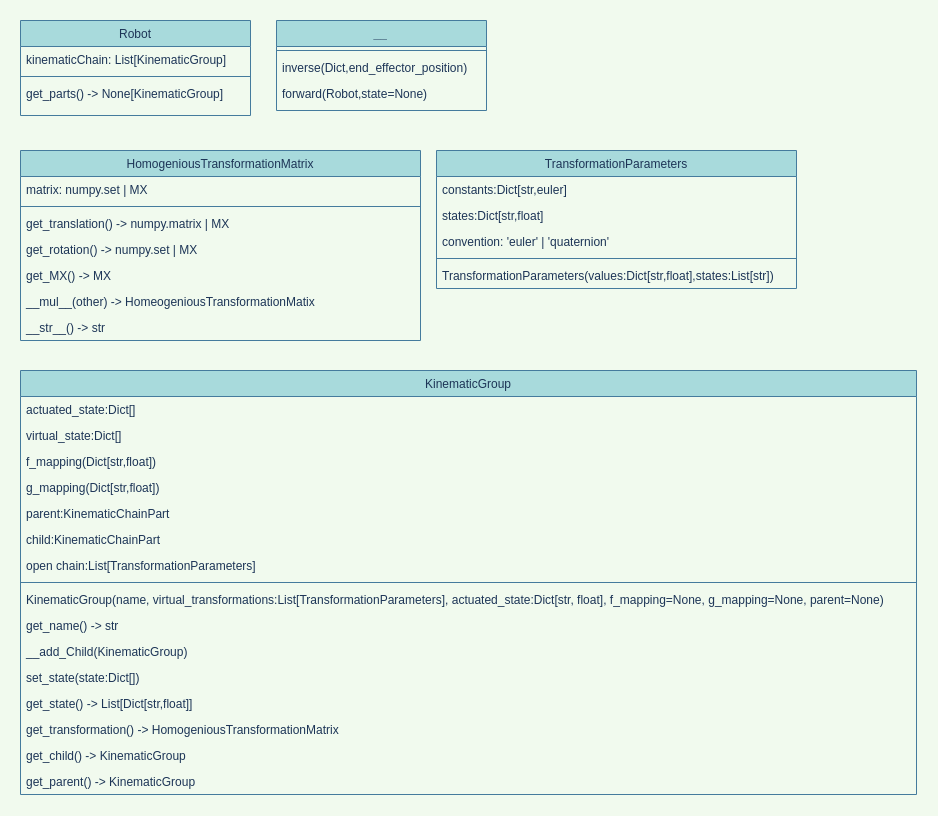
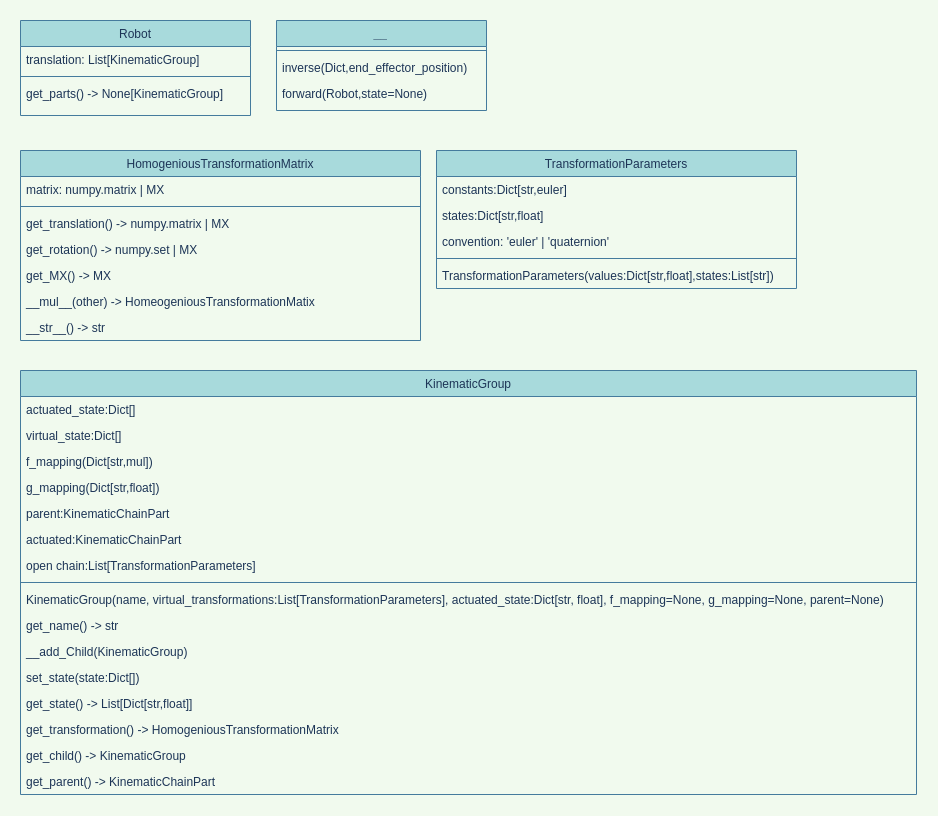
(134, 60) -> (126, 60)
(89, 190) -> (98, 190)
(107, 462) -> (100, 462)
(97, 540) -> (110, 540)
(121, 782) -> (132, 782)
